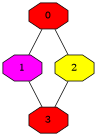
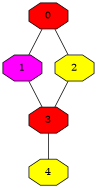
none -> (48, 172)
